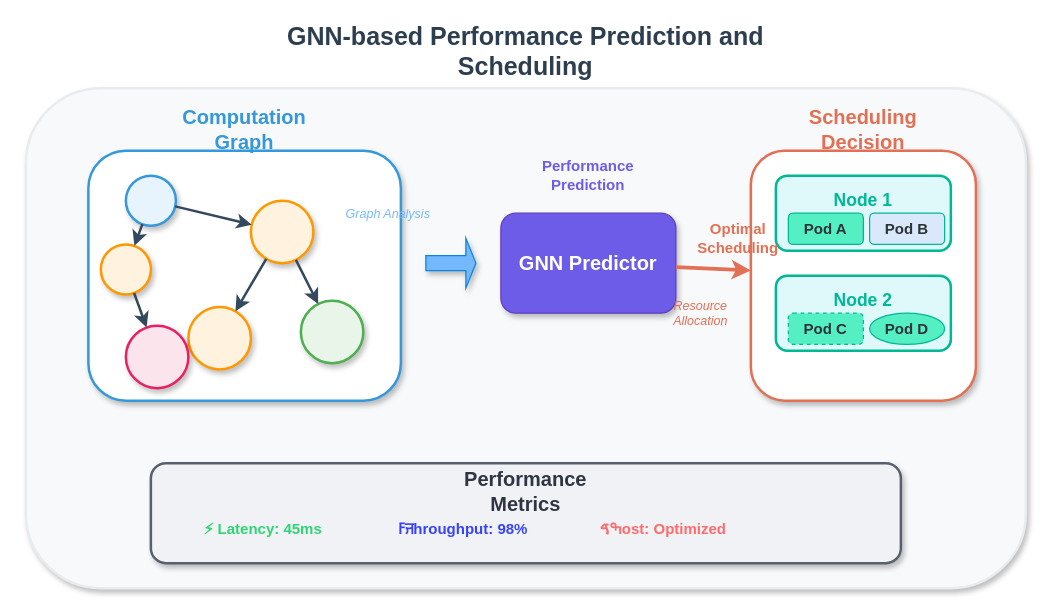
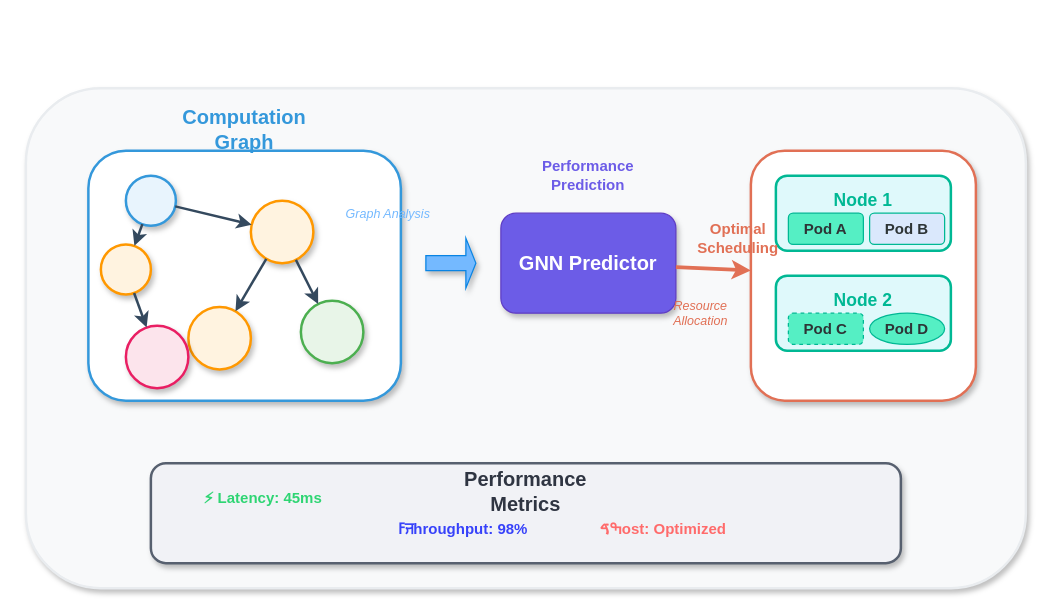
(526, 51) -> none
(863, 129) -> none
(263, 529) -> (263, 498)
